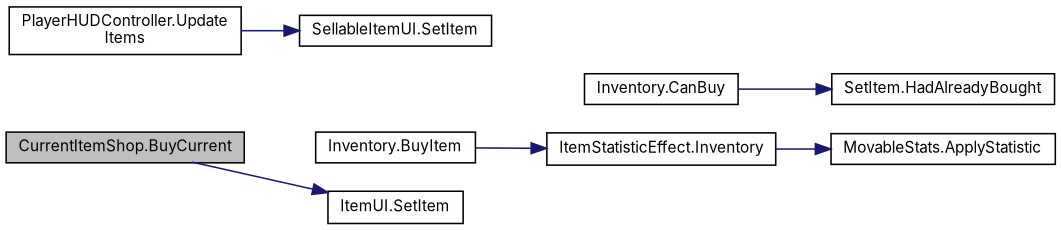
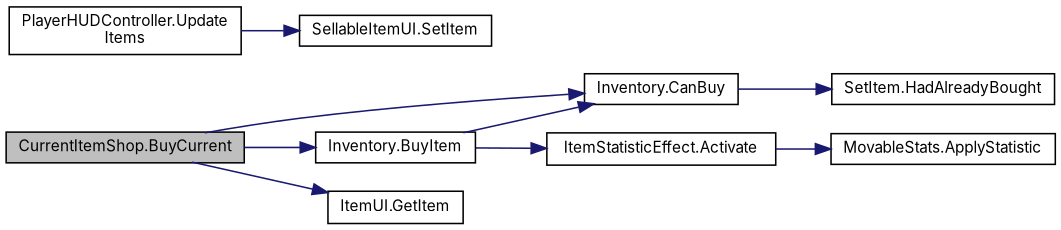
none -> (386, 109)
none -> (521, 120)
none -> (272, 147)
(661, 149) -> (661, 149)
(396, 207) -> (396, 207)
